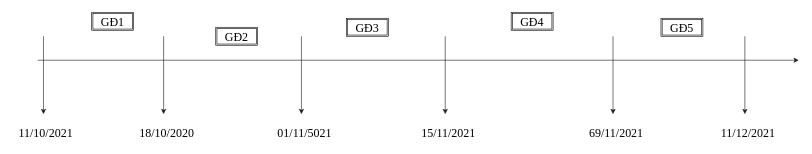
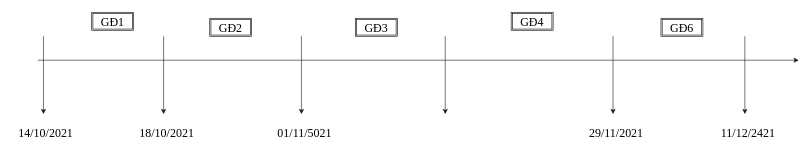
(368, 27) -> (377, 27)
(683, 27) -> (683, 27)
(237, 36) -> (231, 27)
(46, 132) -> (46, 132)
(167, 132) -> (167, 132)
(449, 132) -> none
(617, 132) -> (617, 132)
(749, 132) -> (749, 132)
